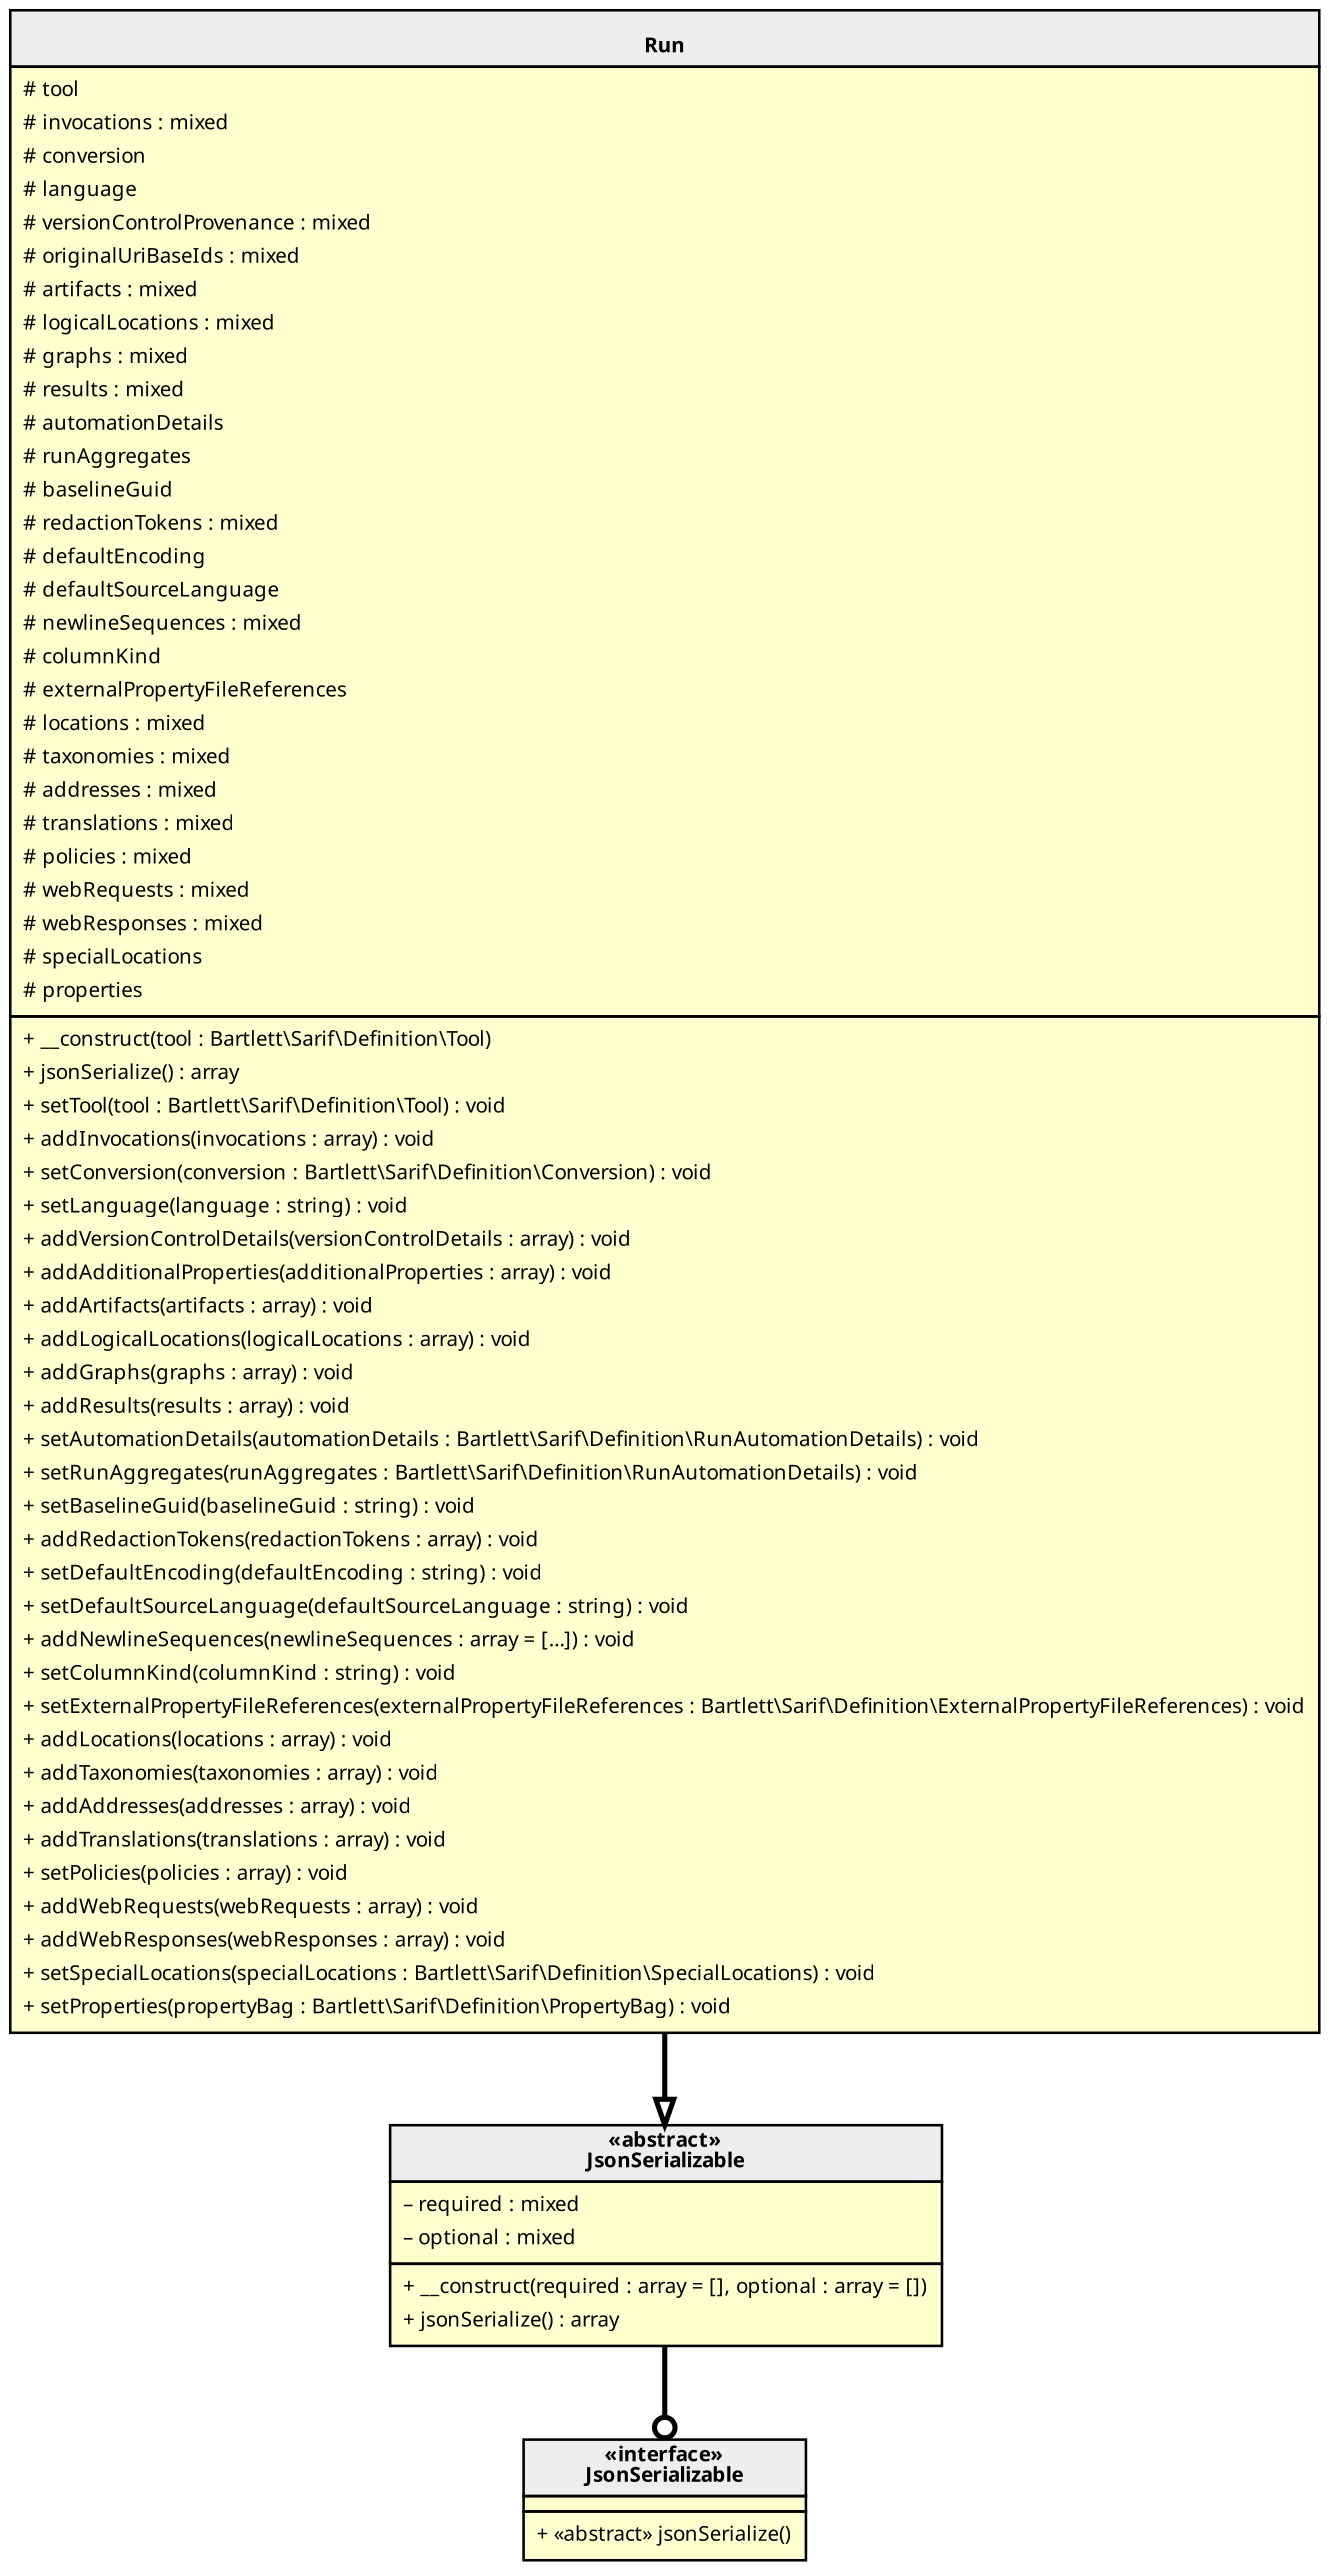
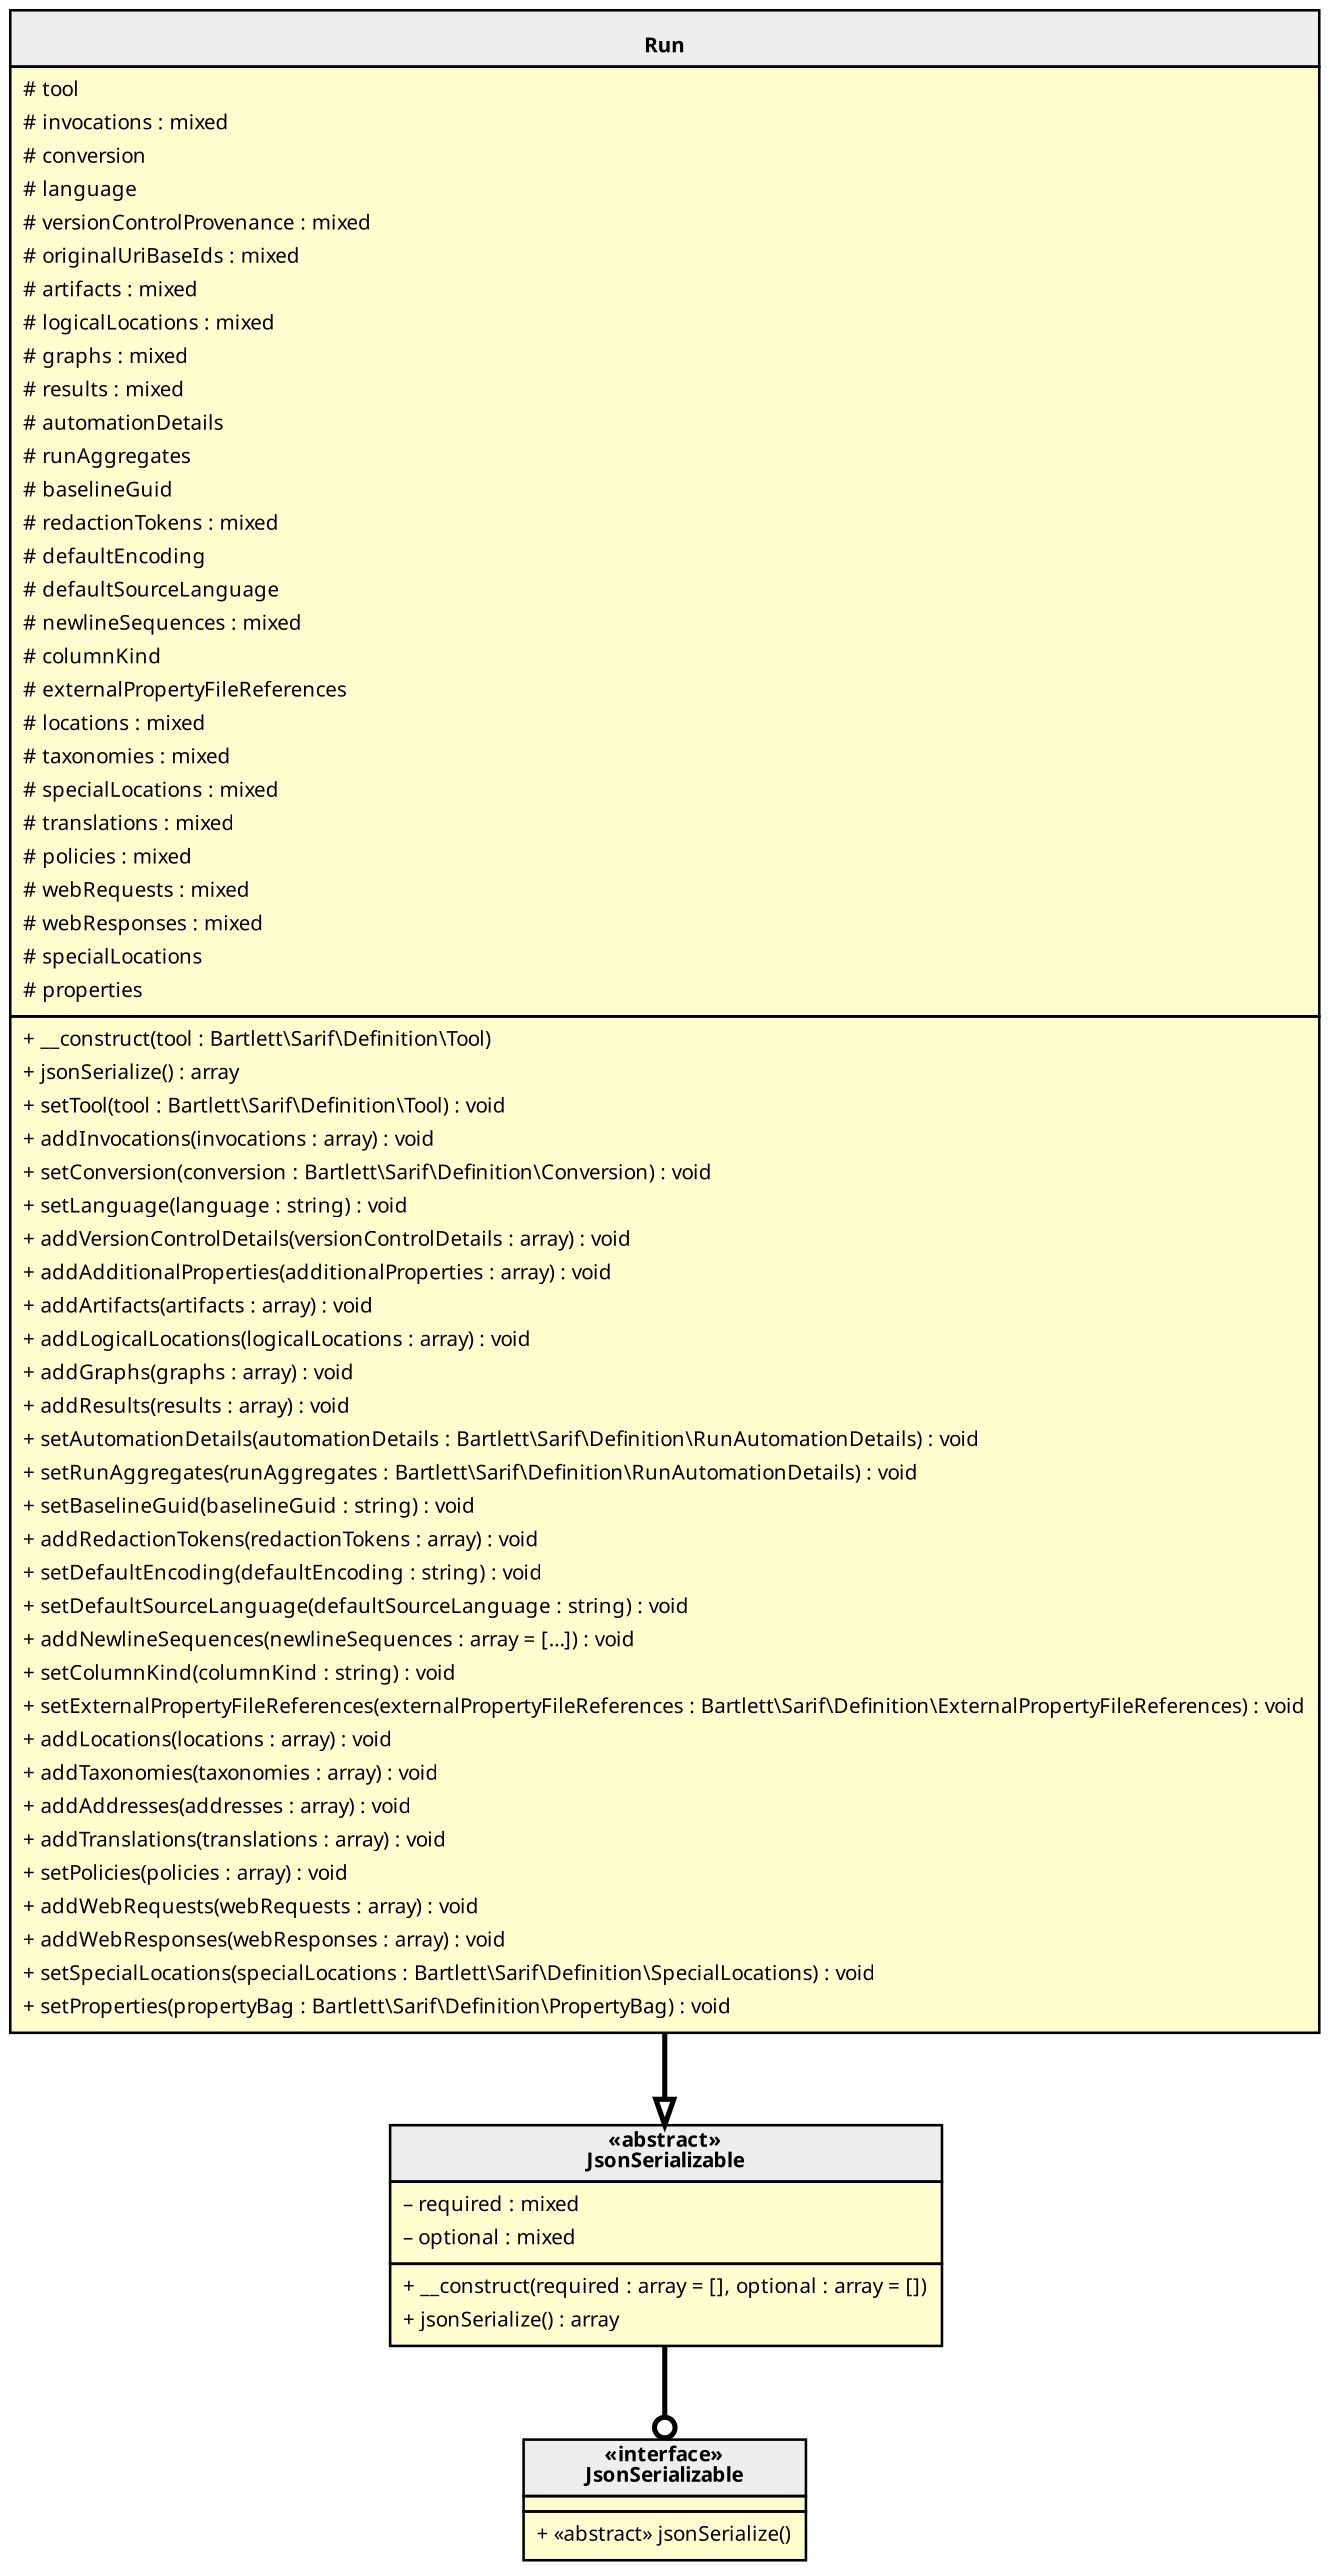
(121, 791) -> (151, 791)
